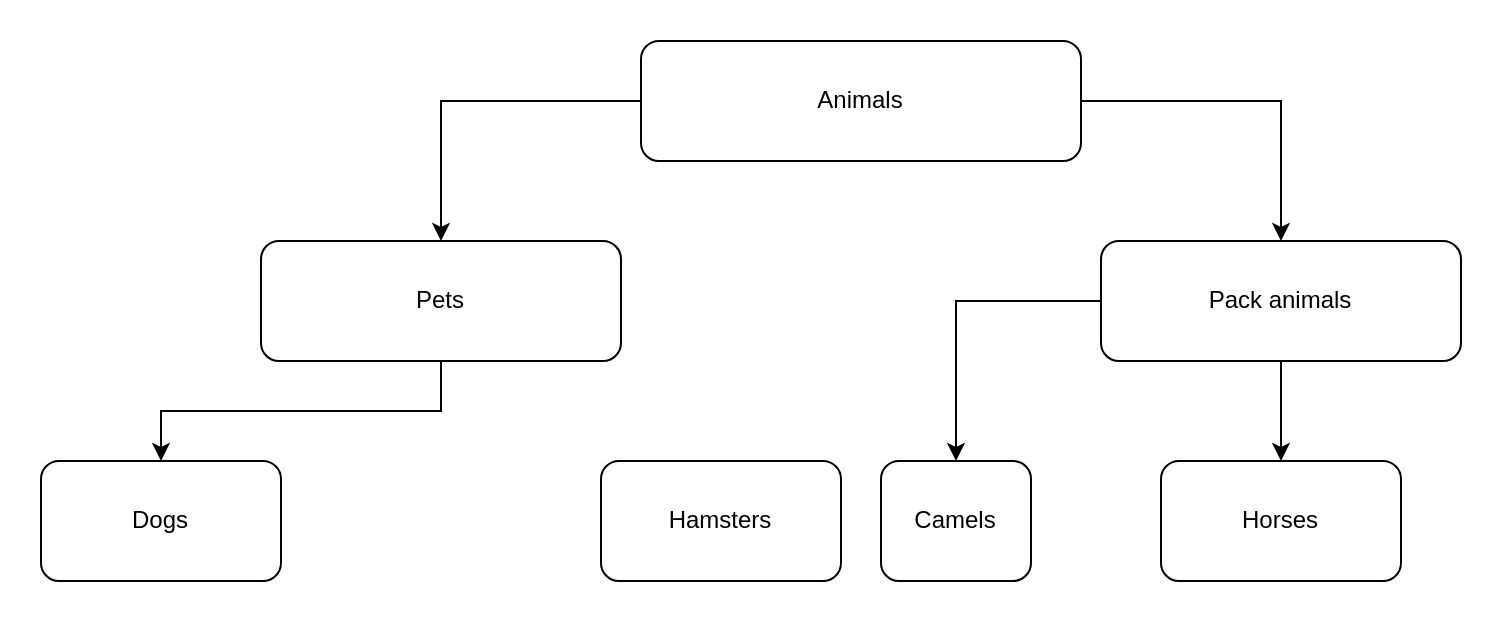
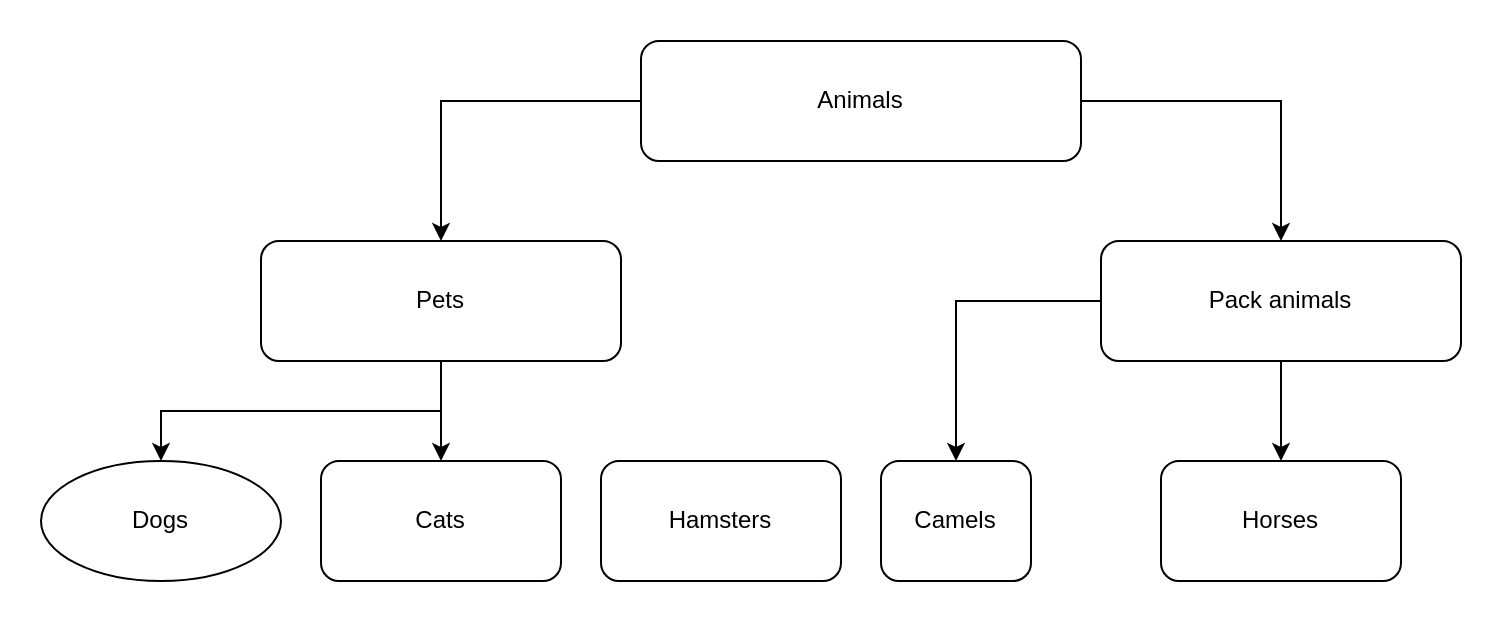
none -> (441, 431)
(161, 521) -> (161, 521)
none -> (441, 521)
